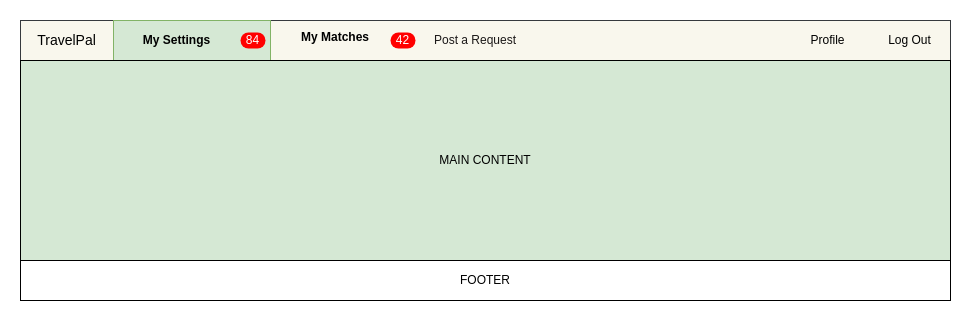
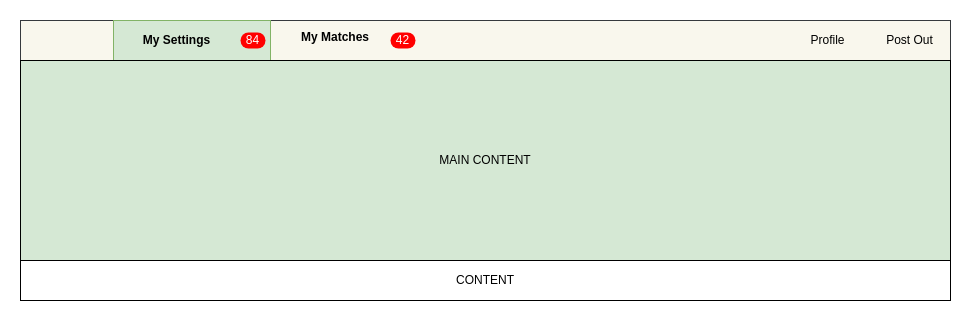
(67, 41) -> none
(476, 41) -> none
(910, 41) -> (910, 41)
(486, 281) -> (486, 281)
